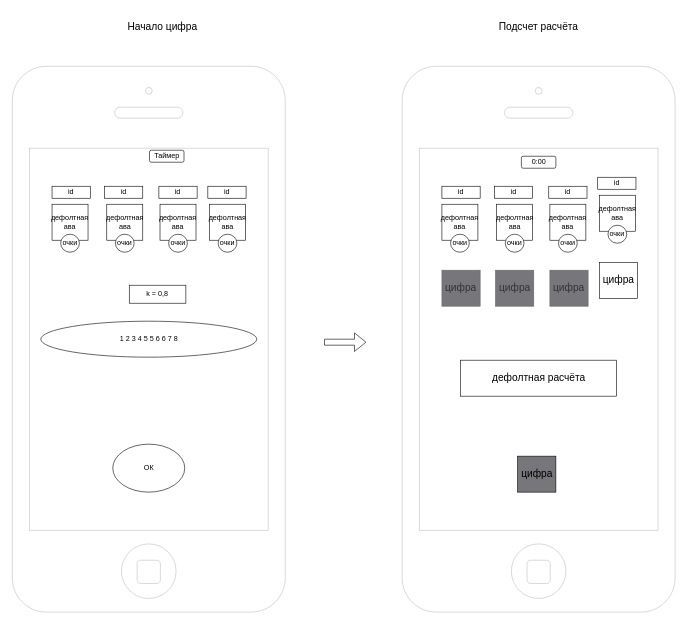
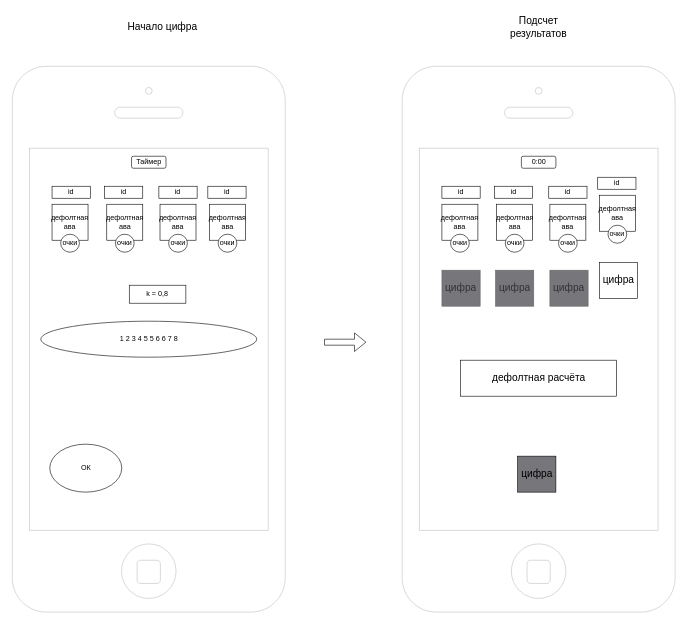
(539, 27) -> (539, 27)
(167, 156) -> (149, 162)
(149, 468) -> (86, 468)
